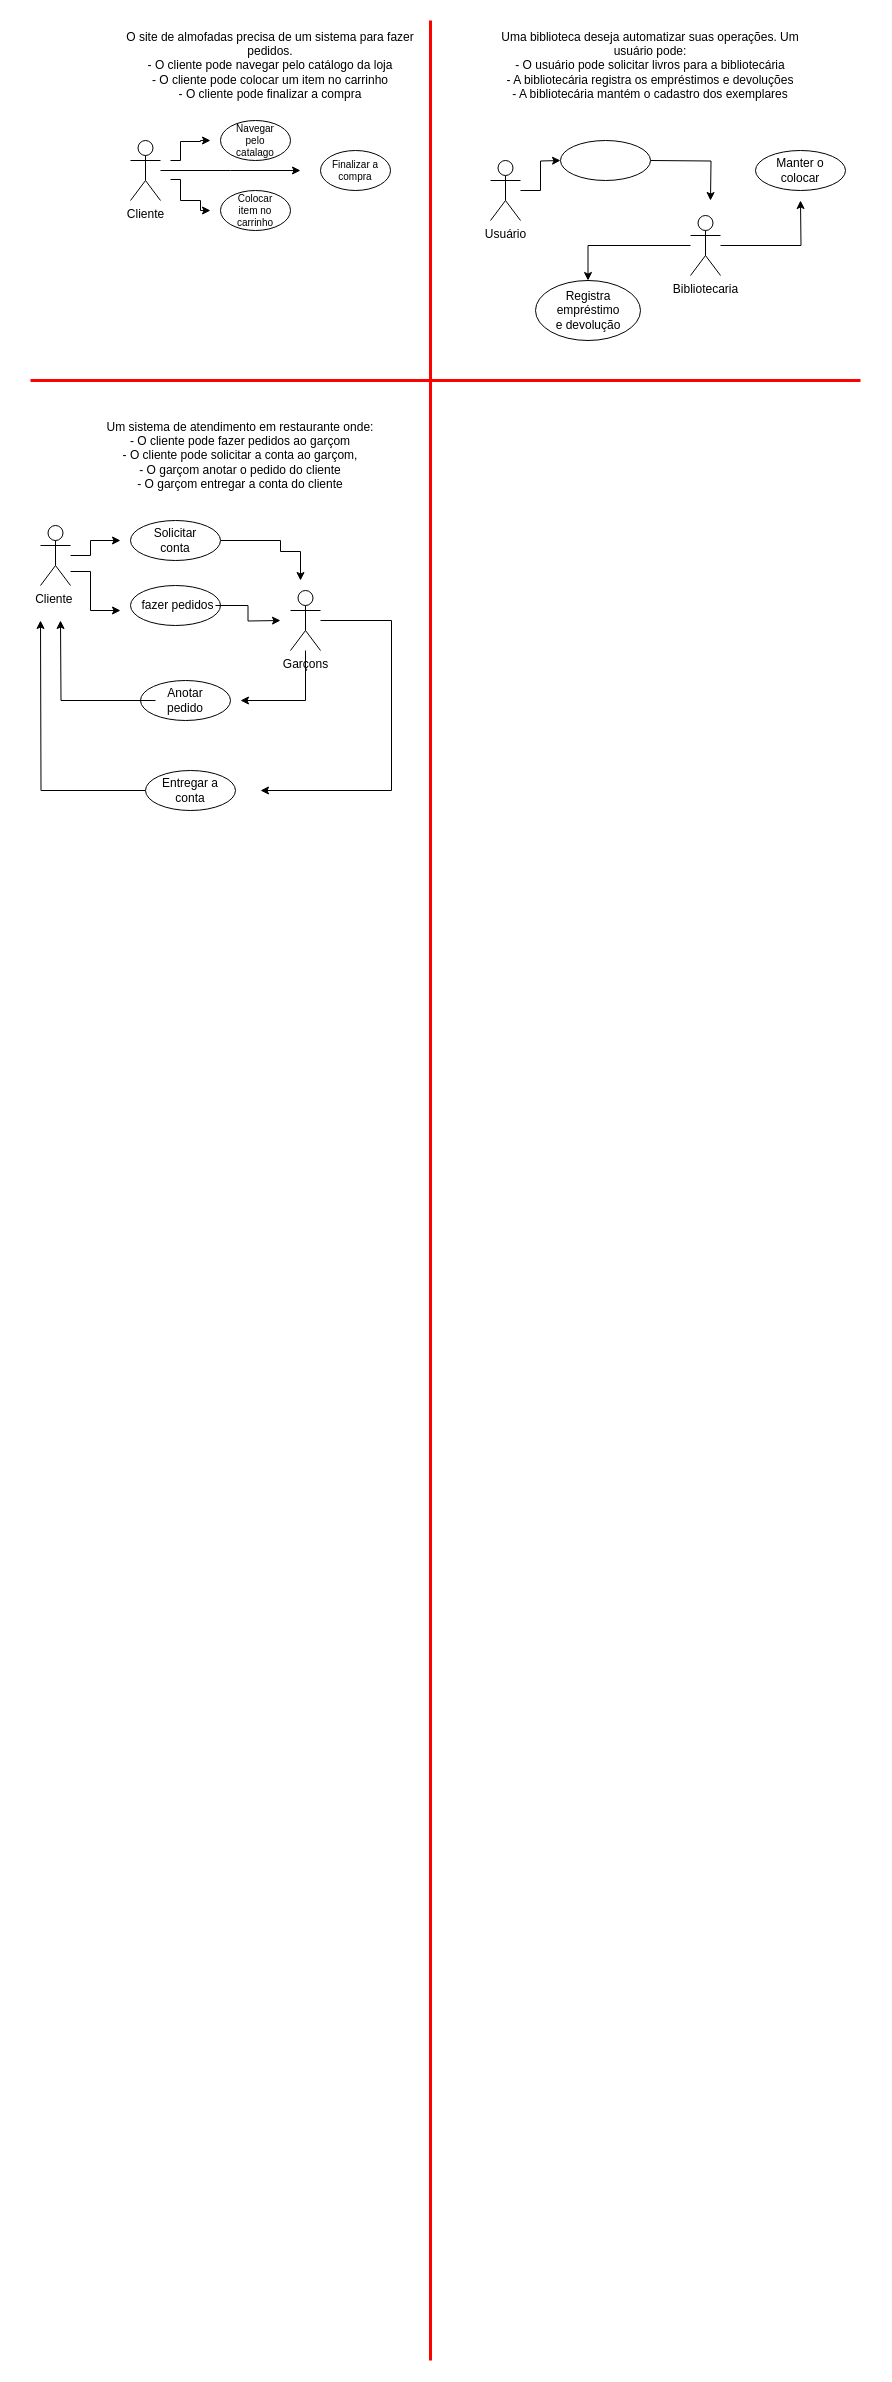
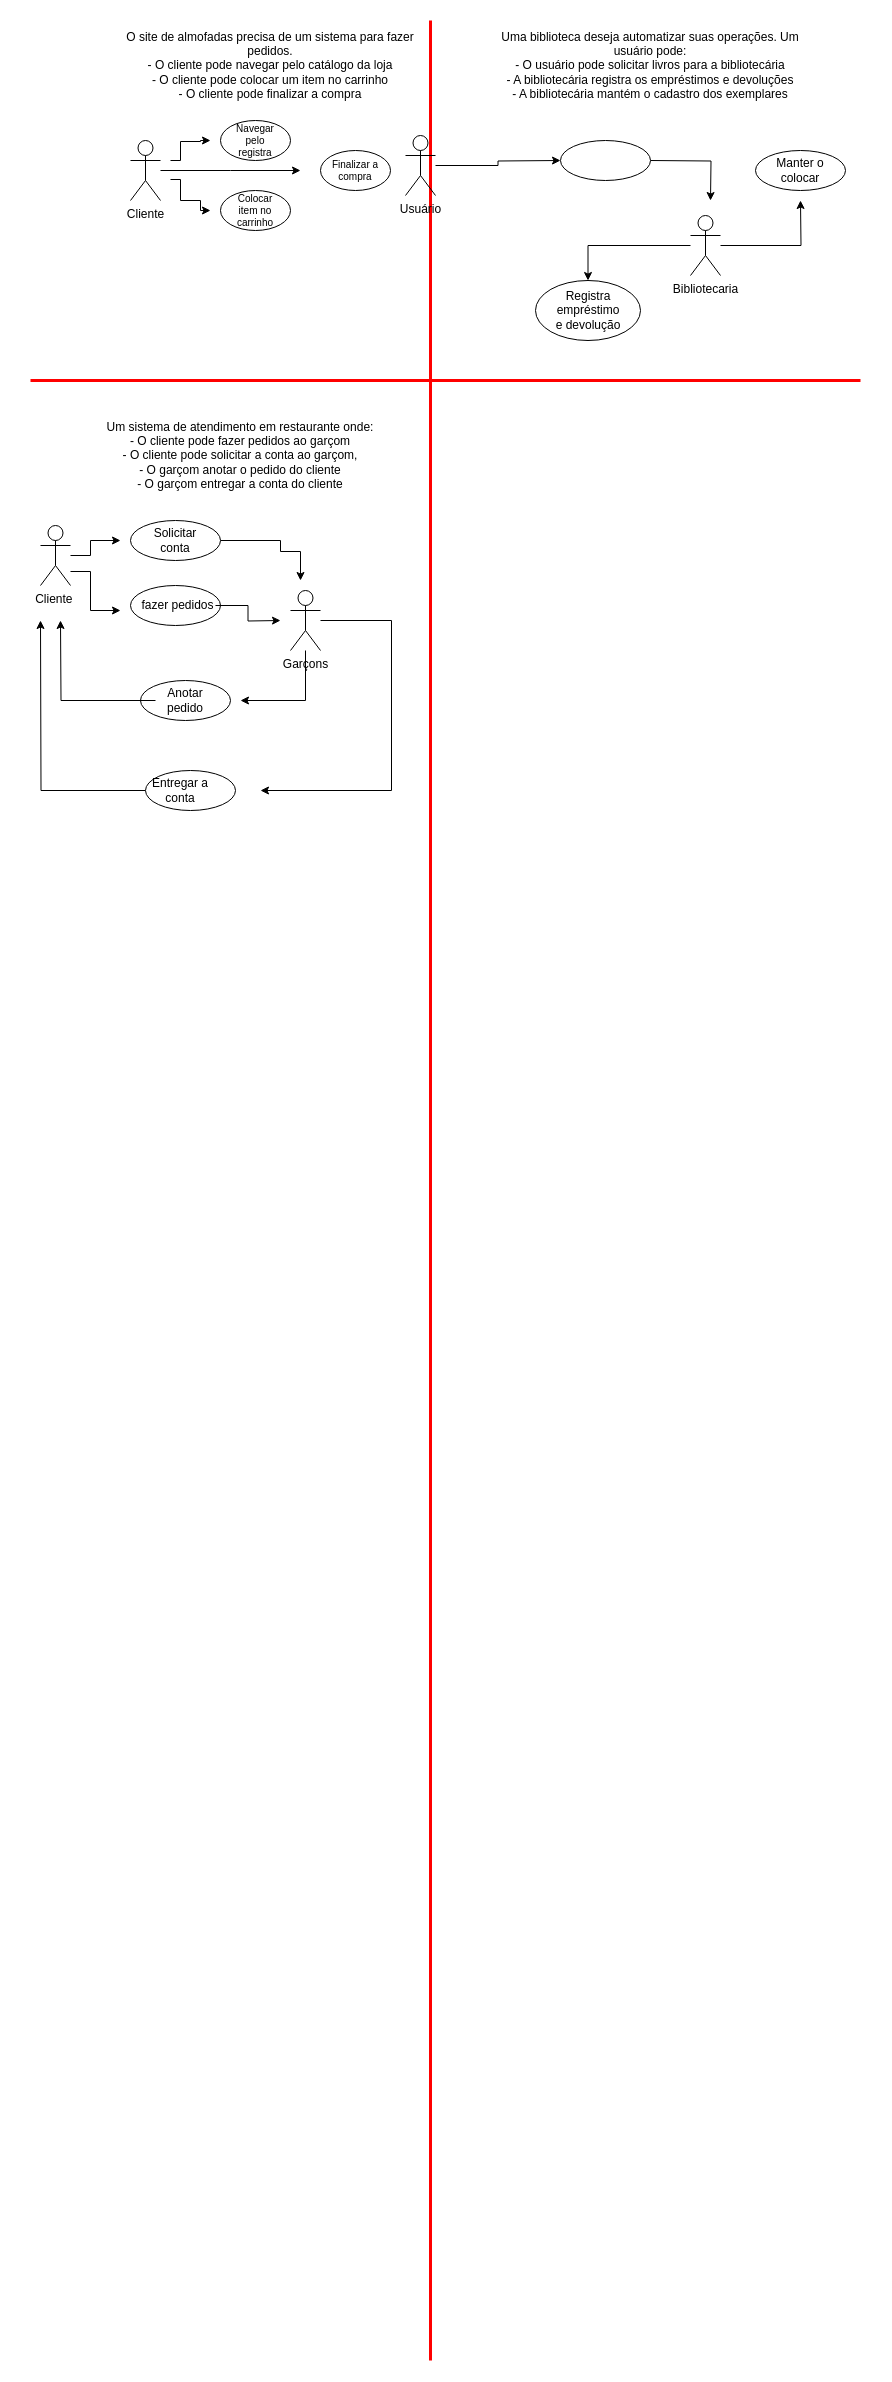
(256, 141) -> (256, 141)
(506, 191) -> (421, 166)
(191, 791) -> (181, 791)
